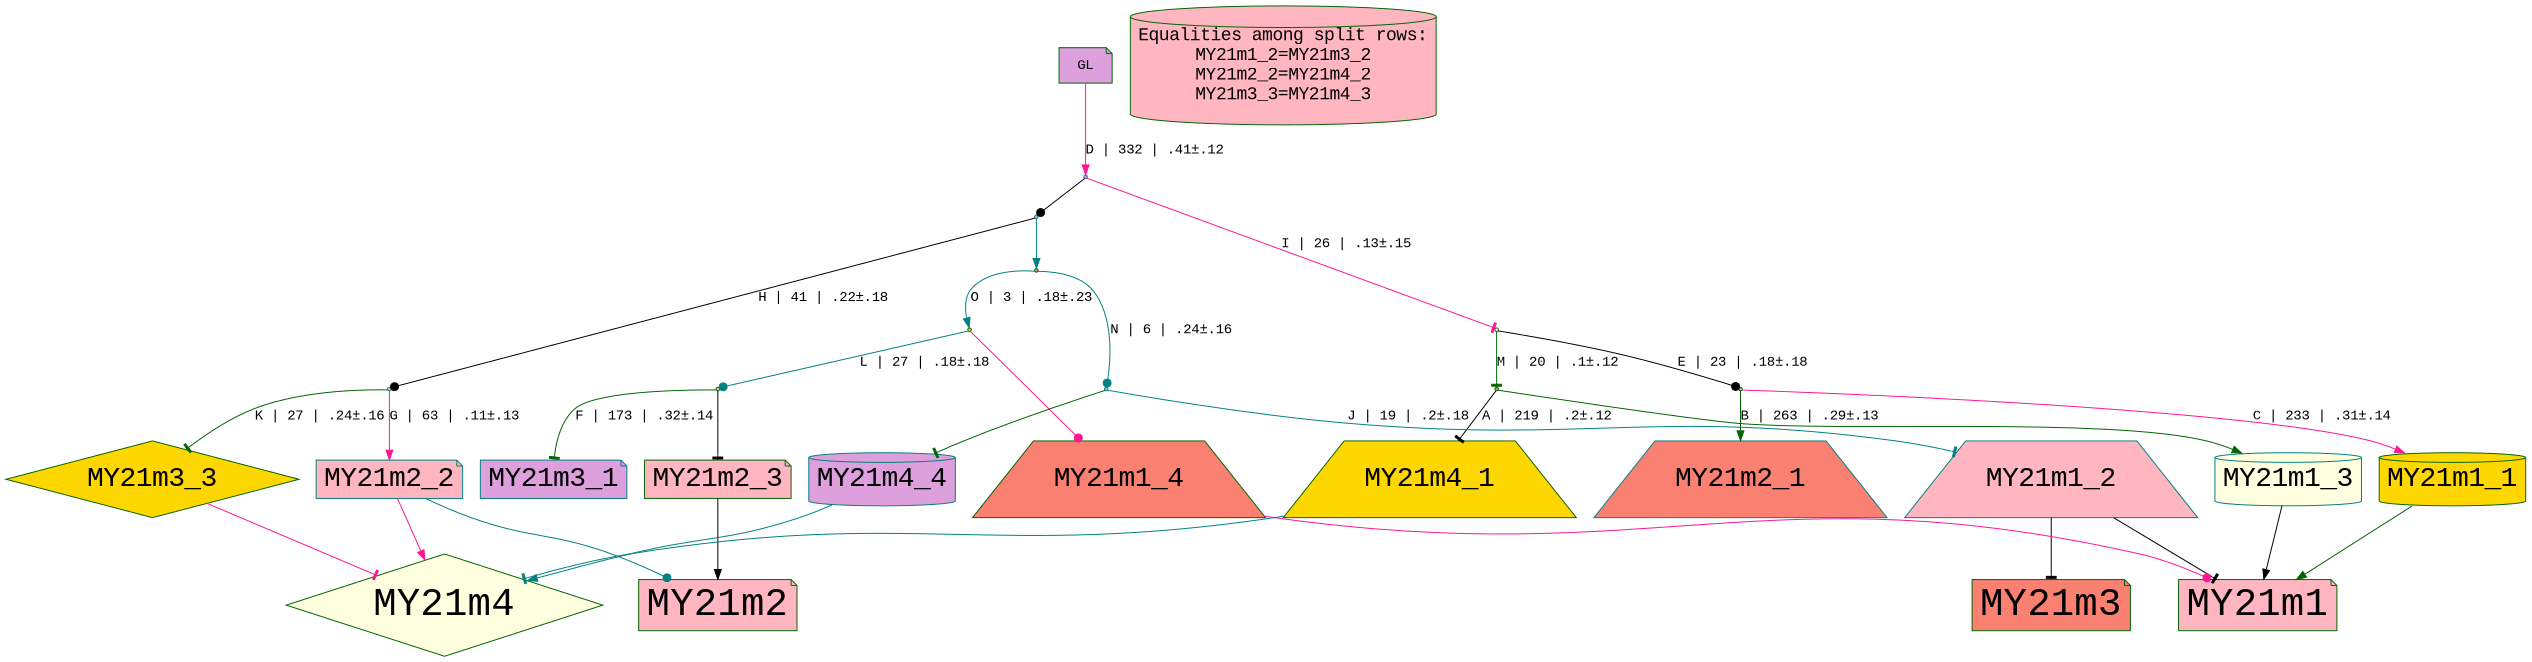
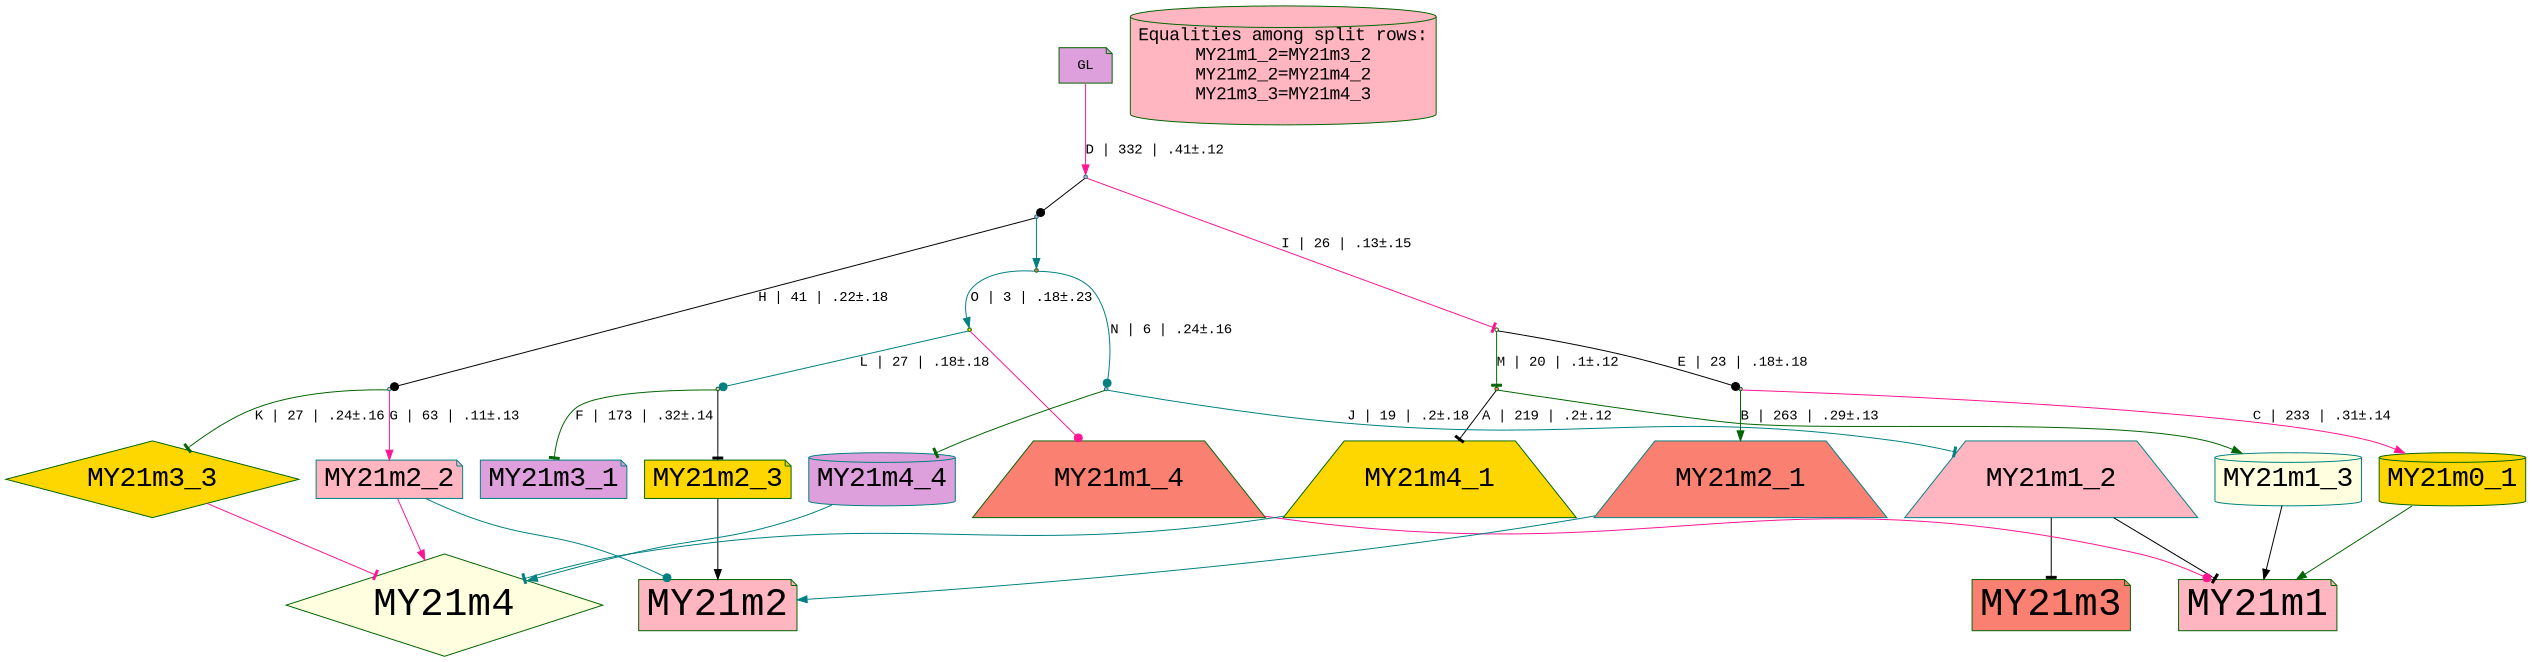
(718, 479) -> (718, 479)
(2452, 479) -> (2452, 479)
none -> (1202, 567)
